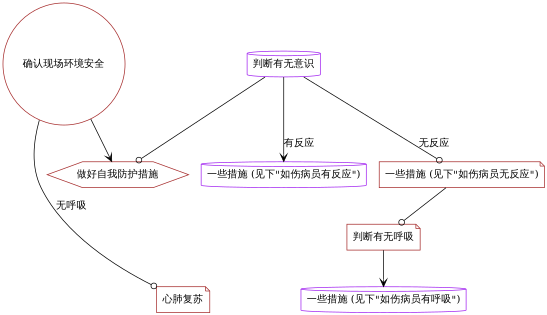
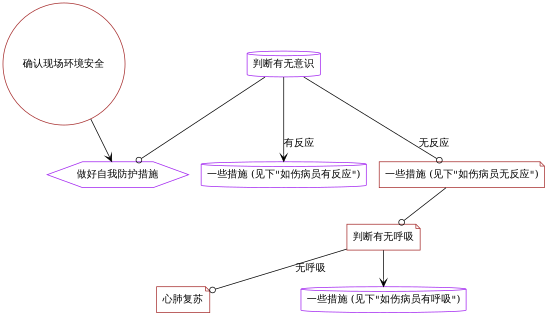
(118, 175) -> (118, 175)
(64, 221) -> (281, 269)
